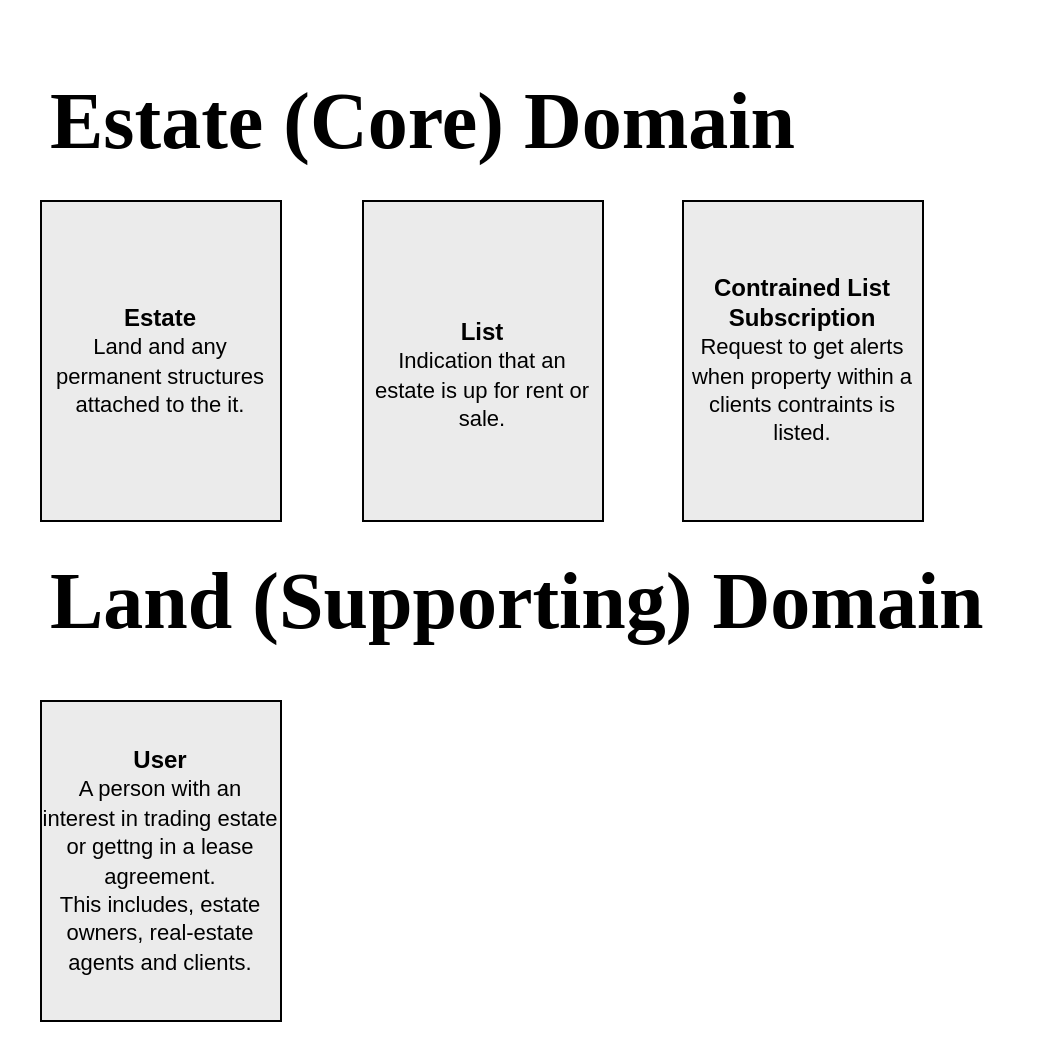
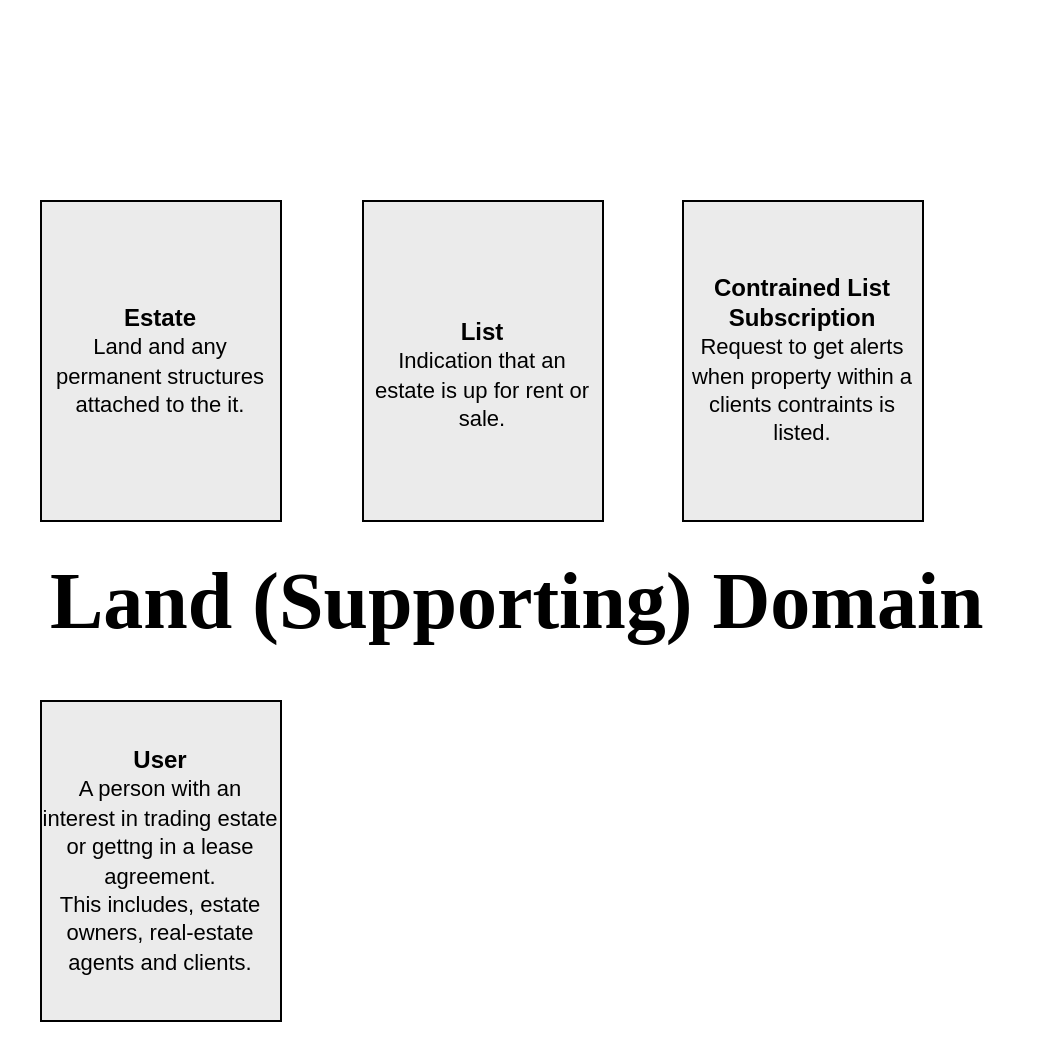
(522, 121) -> none
